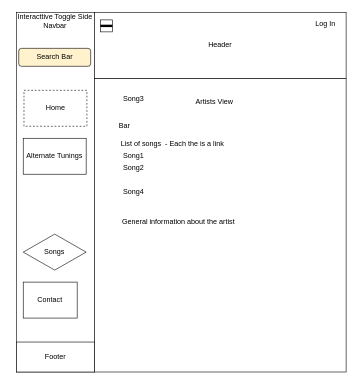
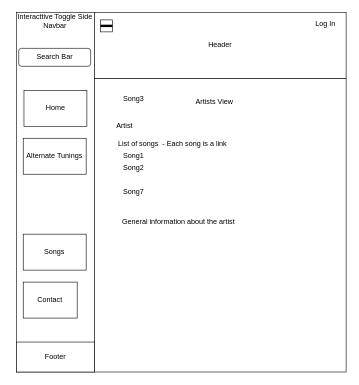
(55, 57) -> (55, 57)
(56, 108) -> (56, 108)
(125, 126) -> (125, 126)
(173, 144) -> (173, 144)
(134, 192) -> (134, 192)
(55, 252) -> (55, 252)
